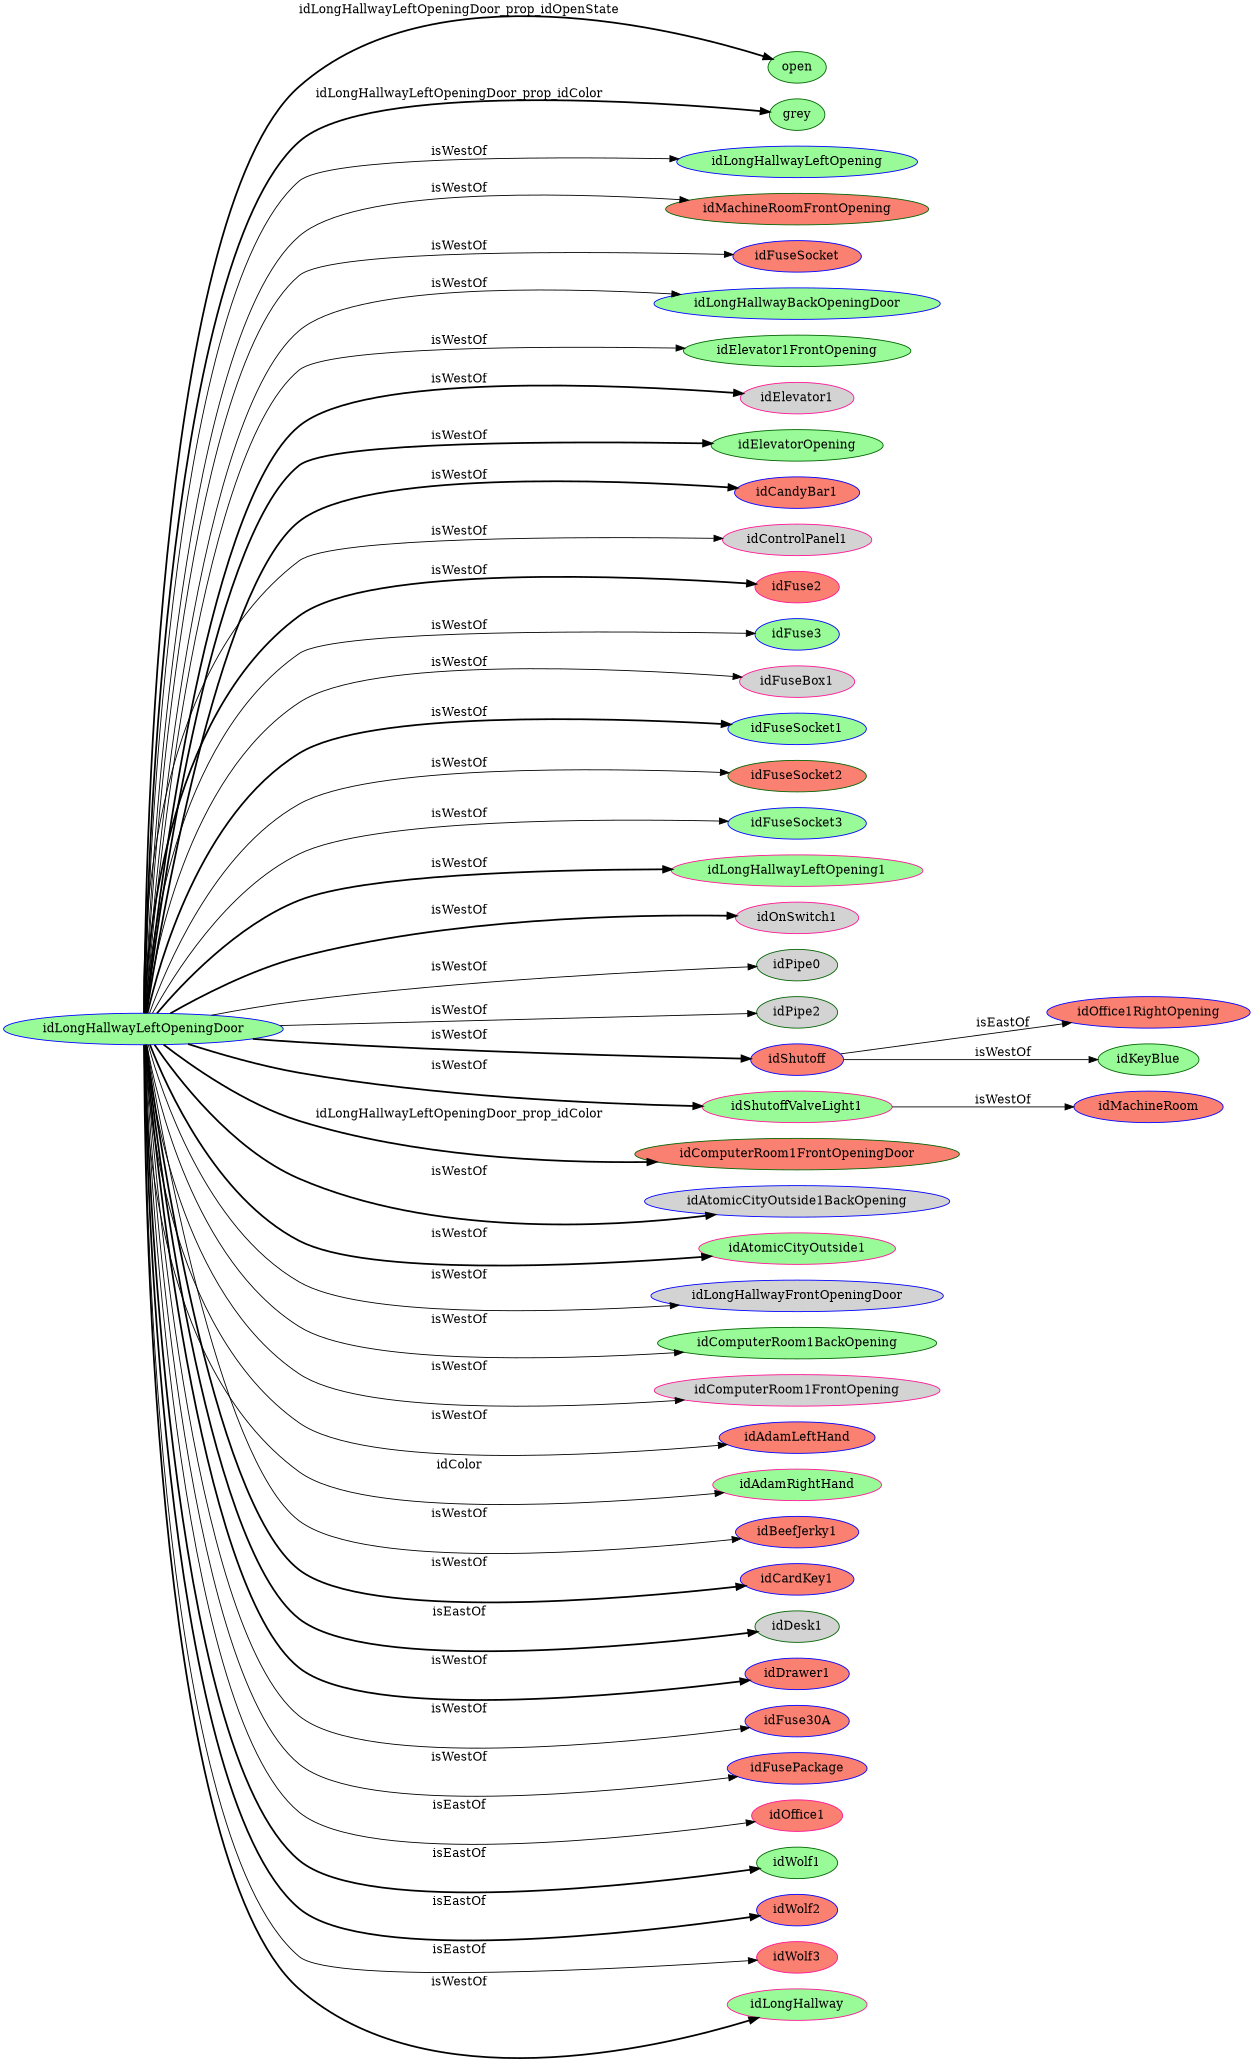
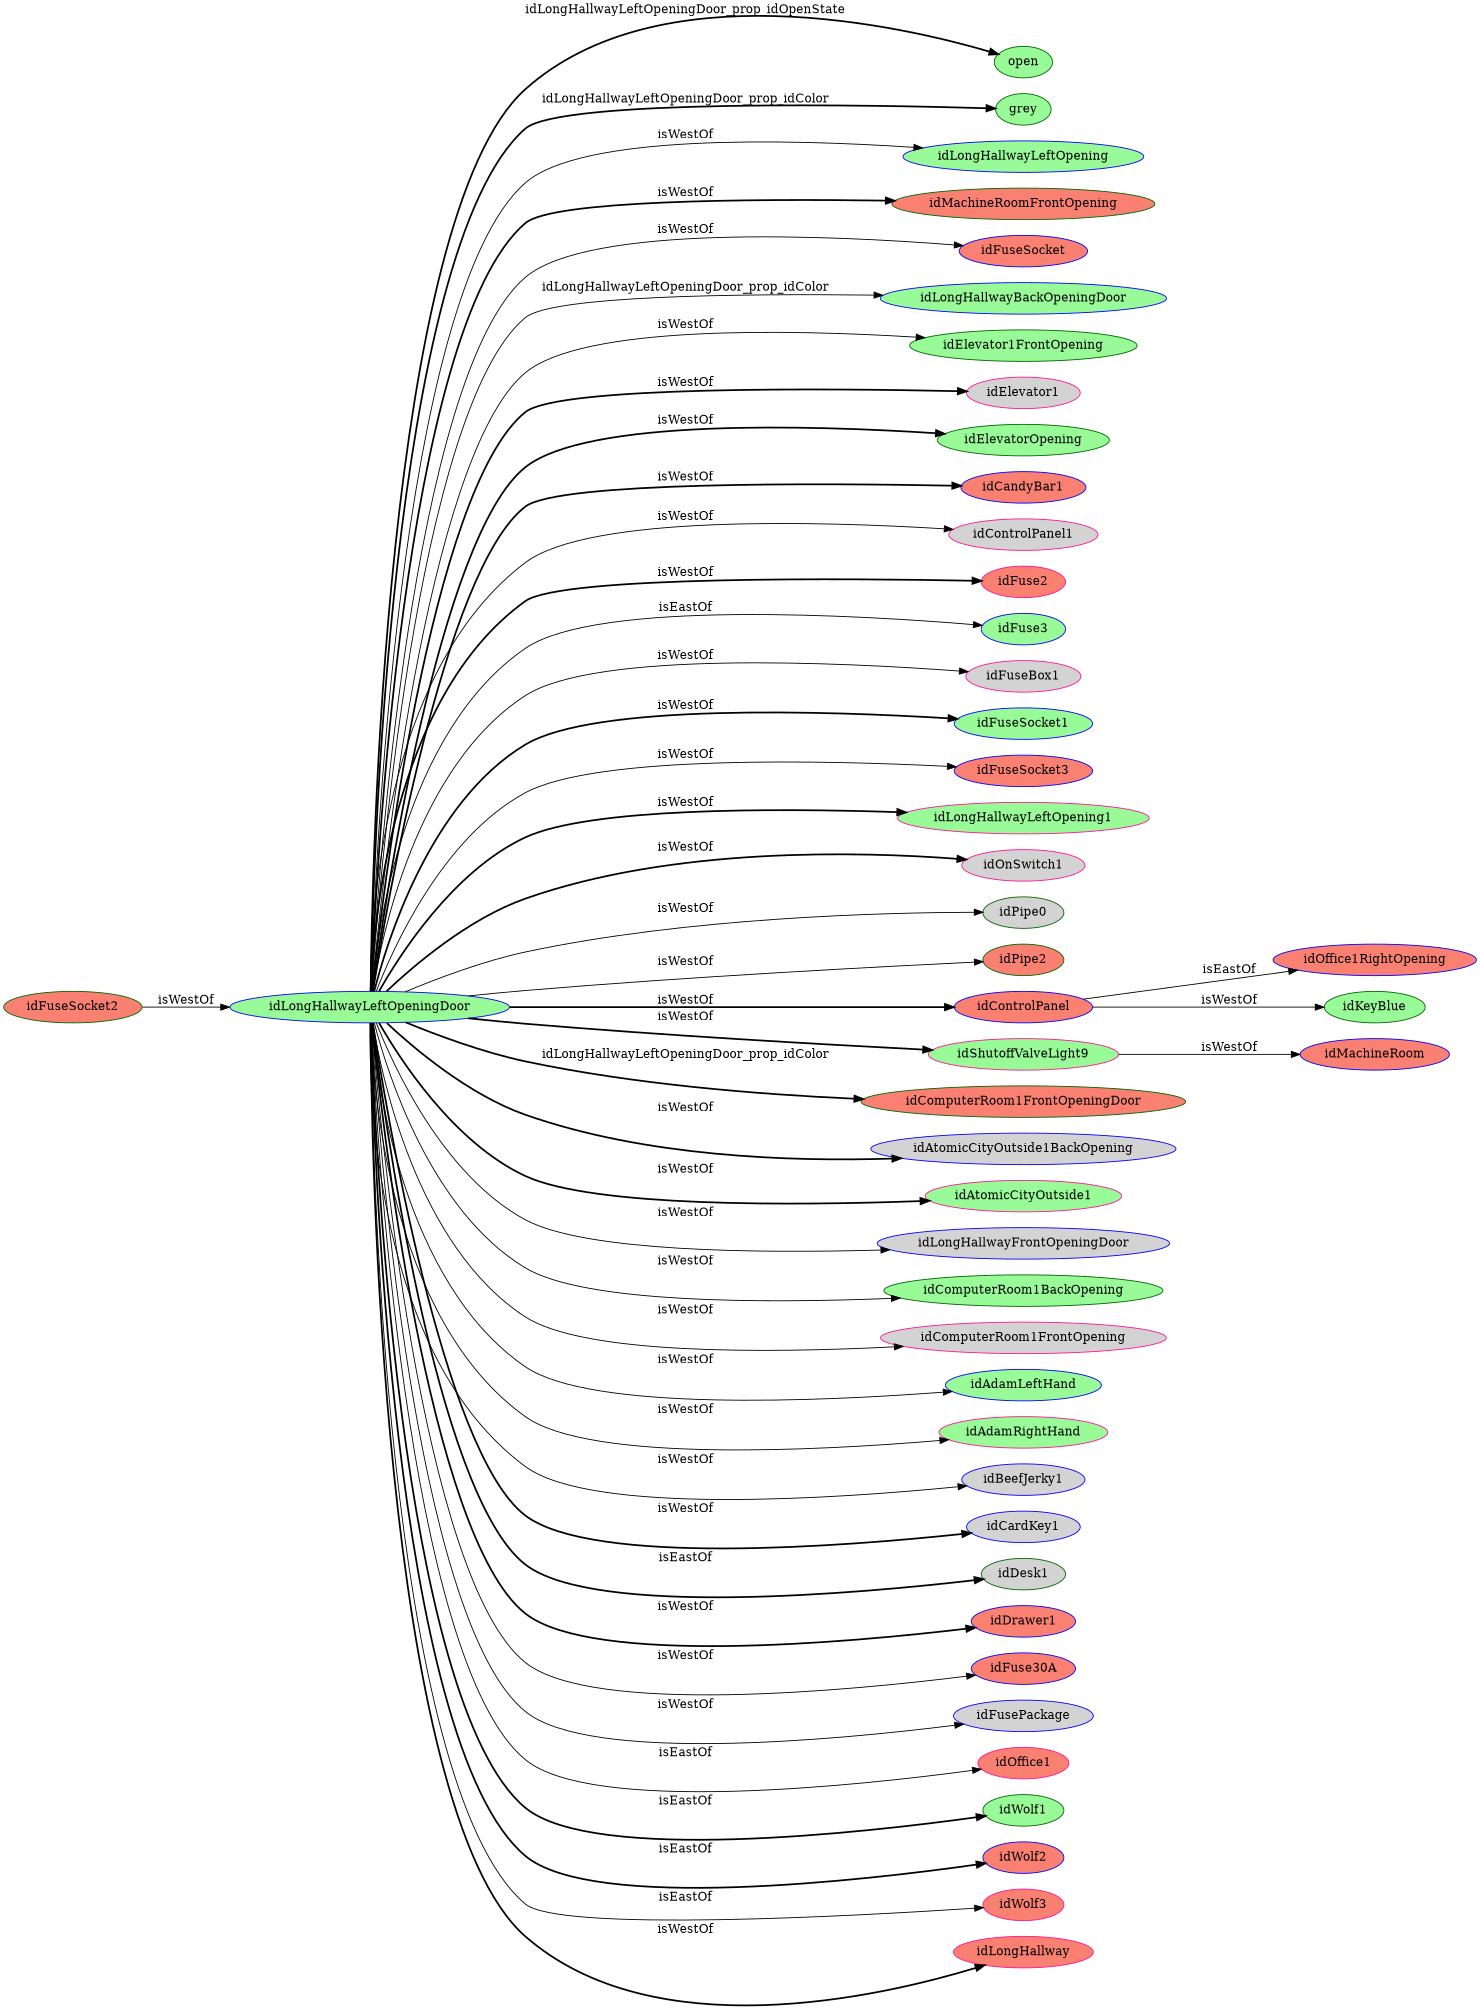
(459, 284) -> (685, 287)
(215, 424) -> (439, 418)
(459, 626) -> (685, 608)
(377, 782) -> (182, 1007)
(797, 823) -> (1023, 771)
(797, 1012) -> (1023, 960)
(797, 1060) -> (1023, 1007)
(797, 1107) -> (1023, 1054)
(797, 1438) -> (1023, 1385)
(459, 1465) -> (685, 1410)
(797, 1532) -> (1023, 1480)
(797, 1579) -> (1023, 1527)
(797, 1768) -> (1023, 1716)
(797, 2005) -> (1023, 1952)
